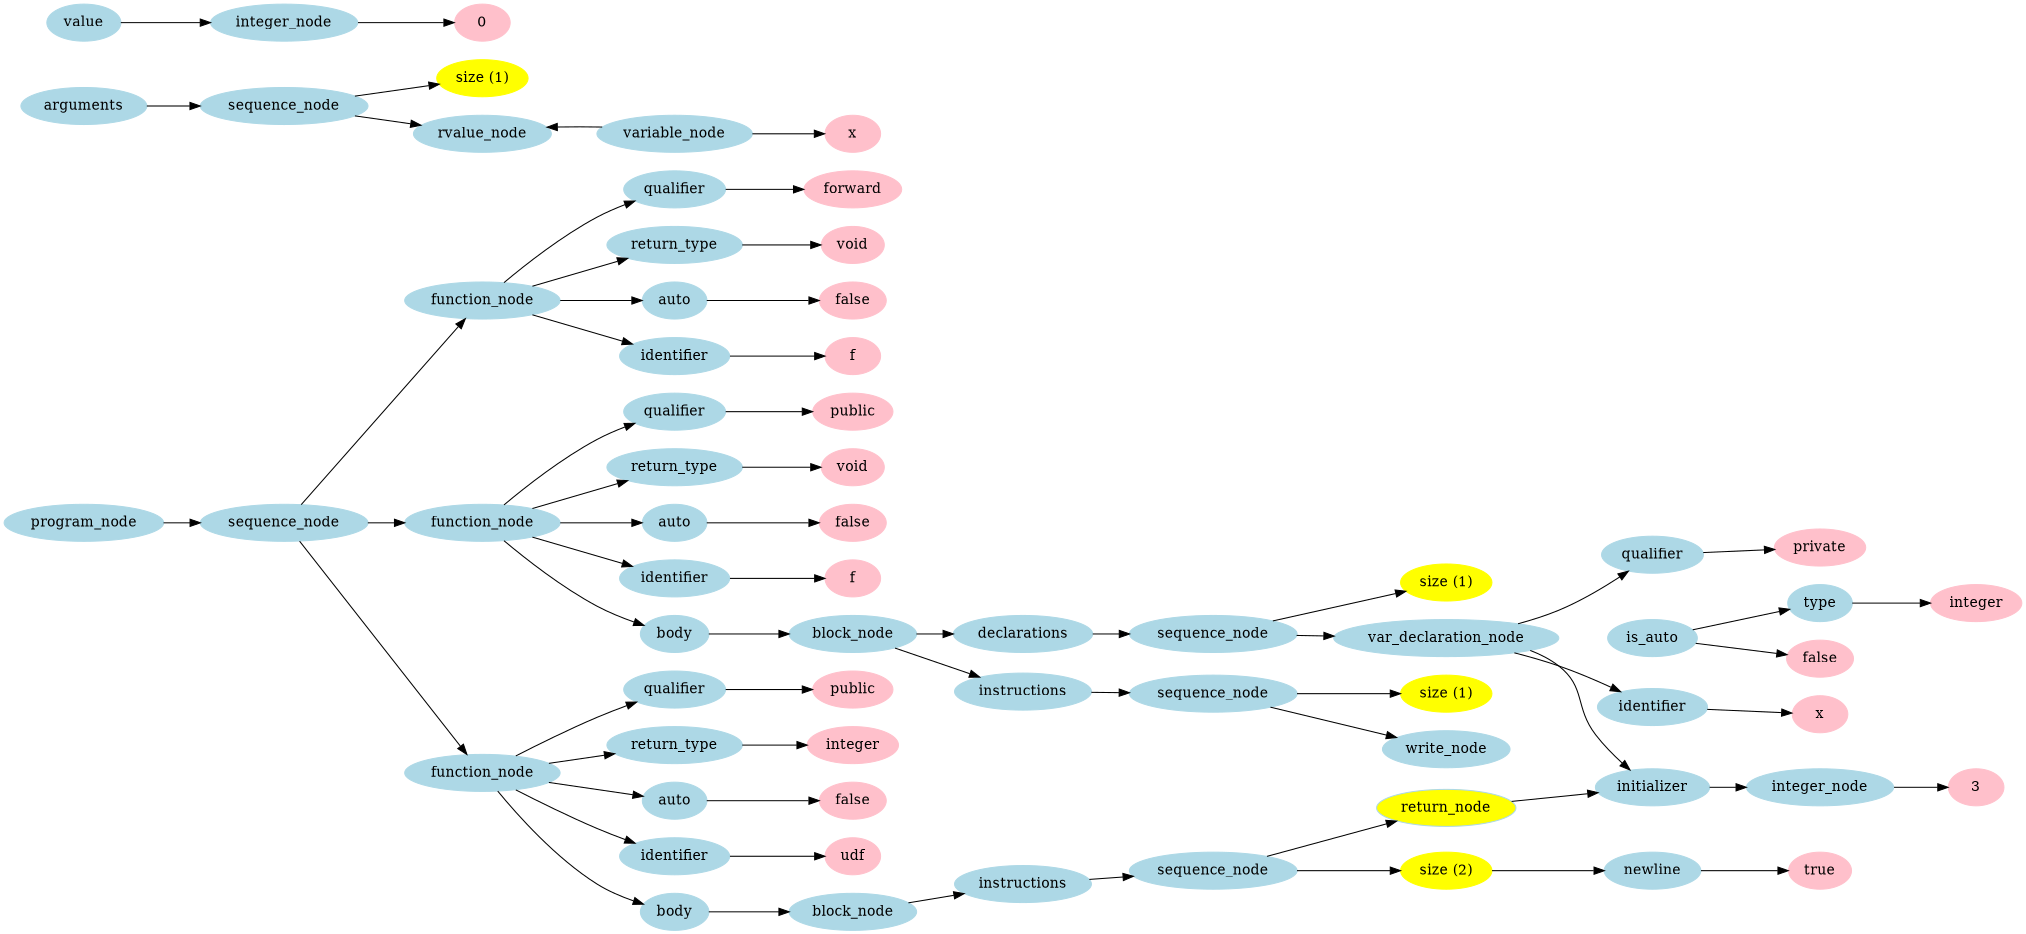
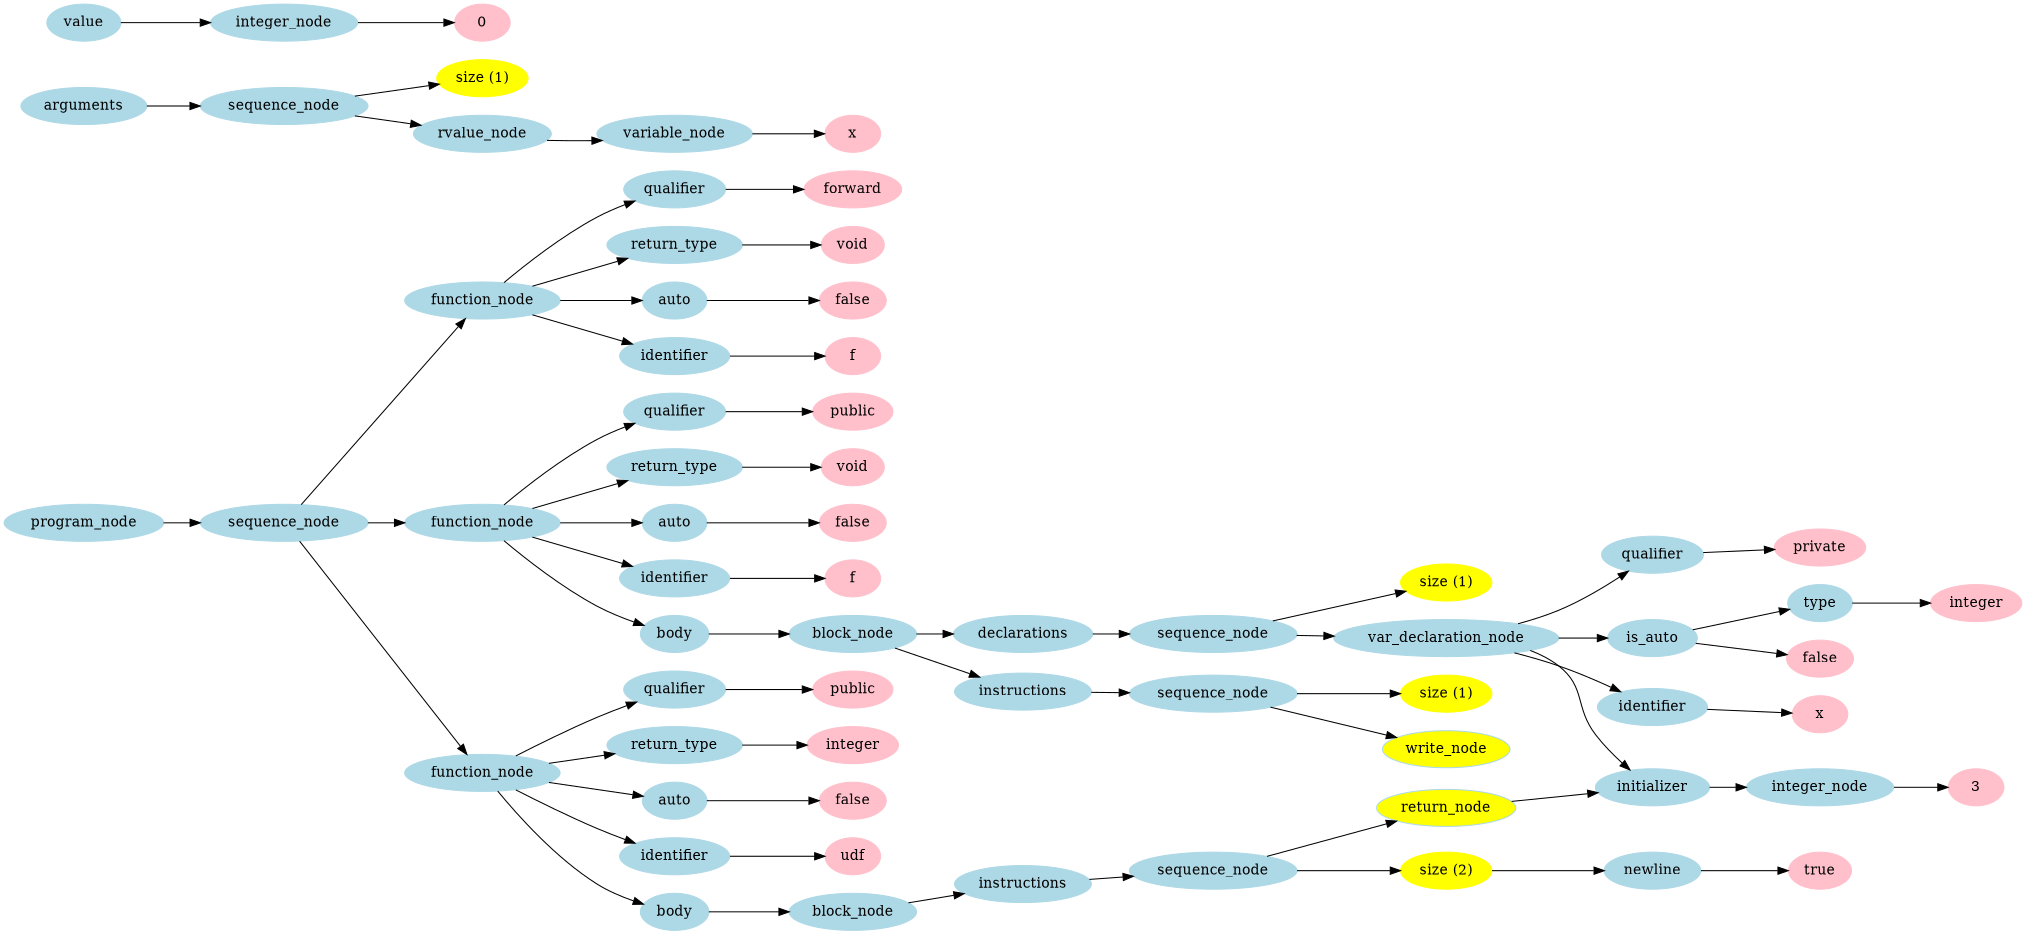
(580, 127) -> (569, 141)
none -> (1578, 638)
(1446, 749) -> (1446, 749)
